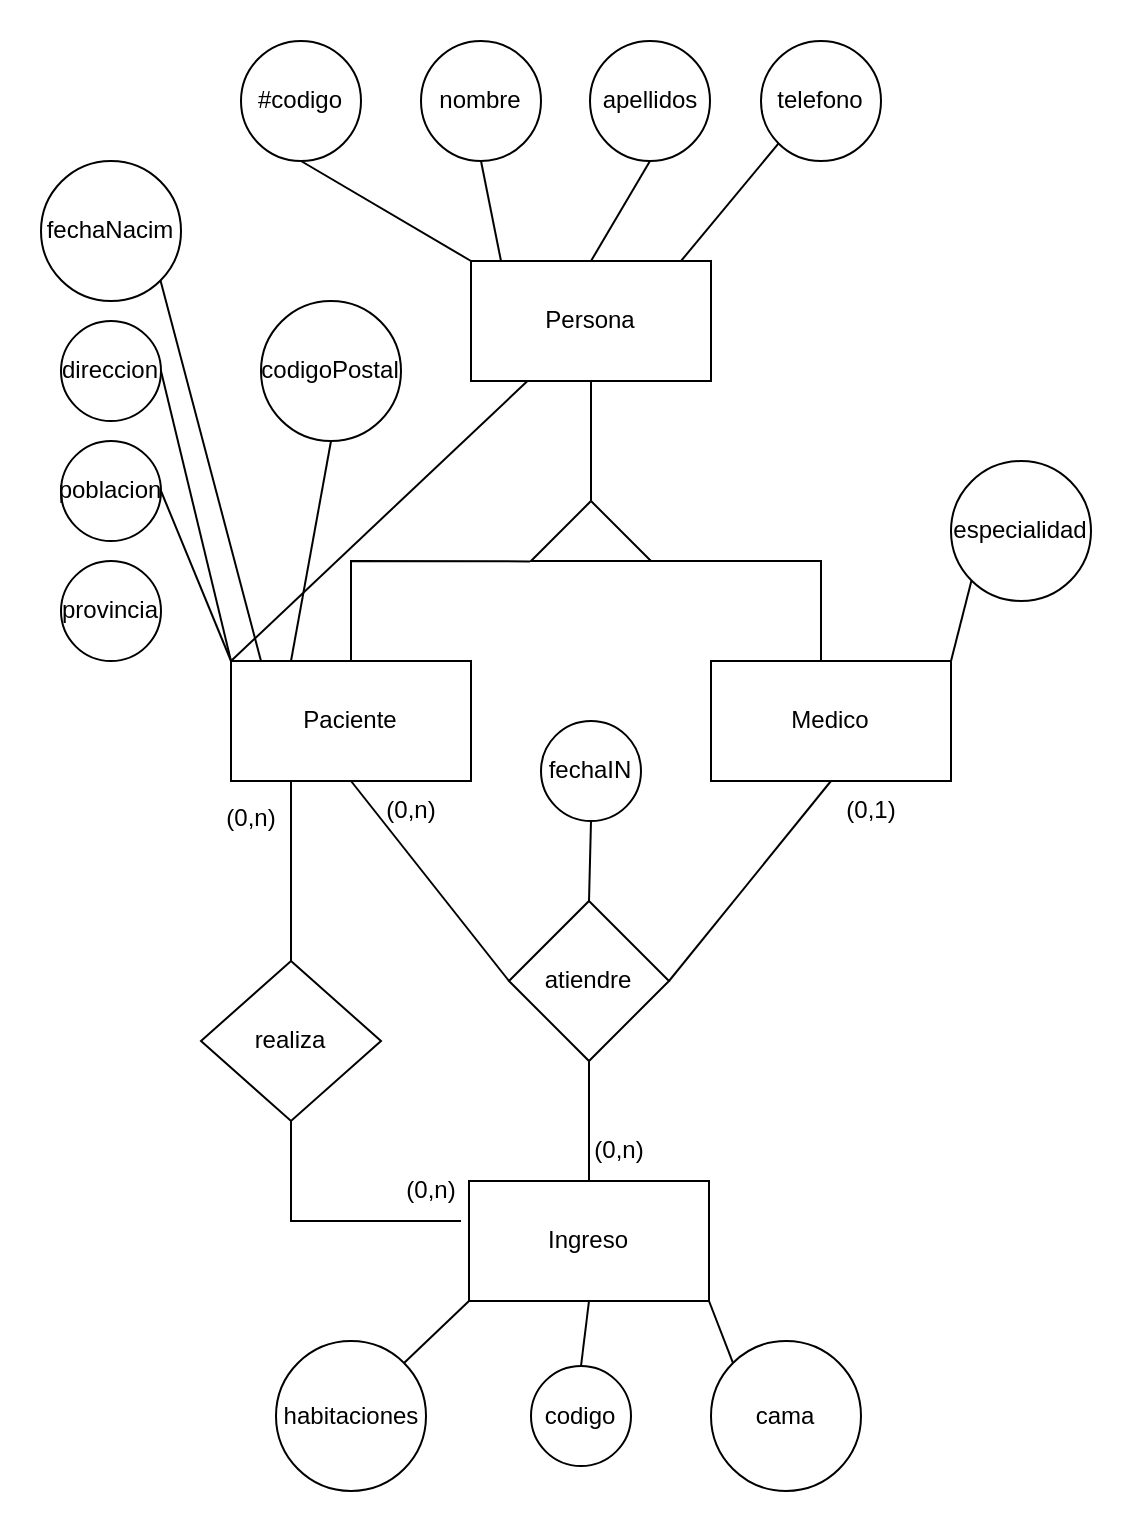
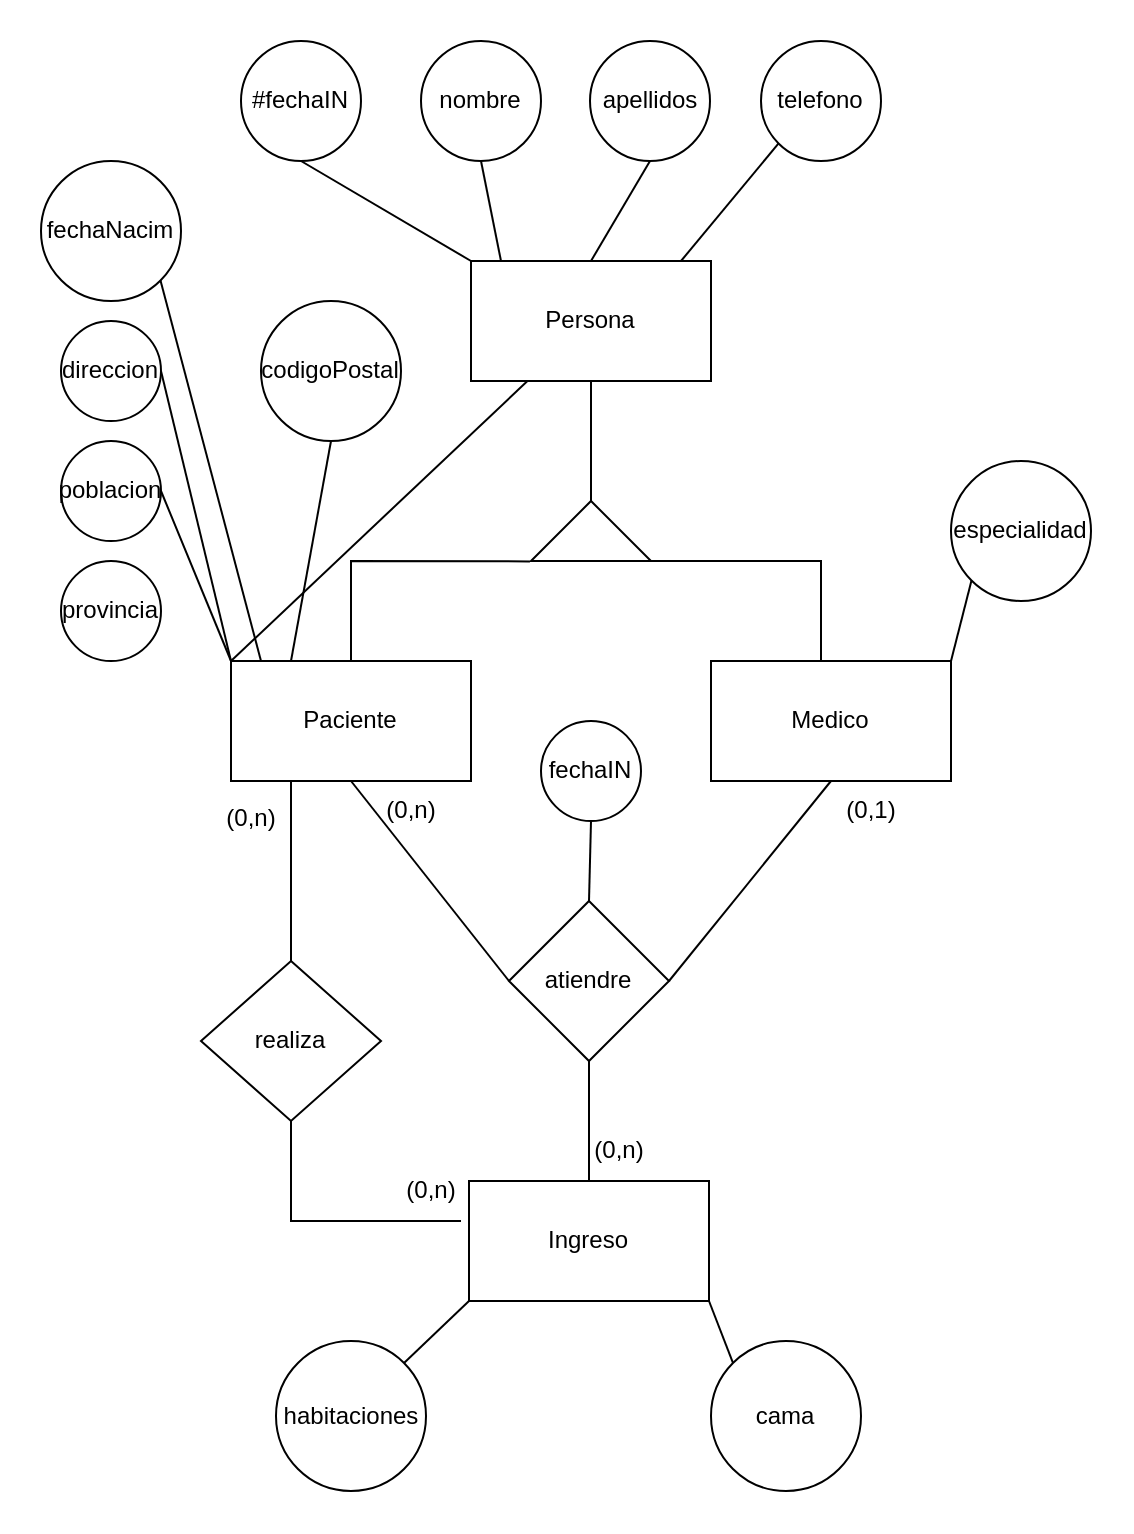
(301, 101) -> (301, 101)
(585, 1334) -> none
(581, 1416) -> none
